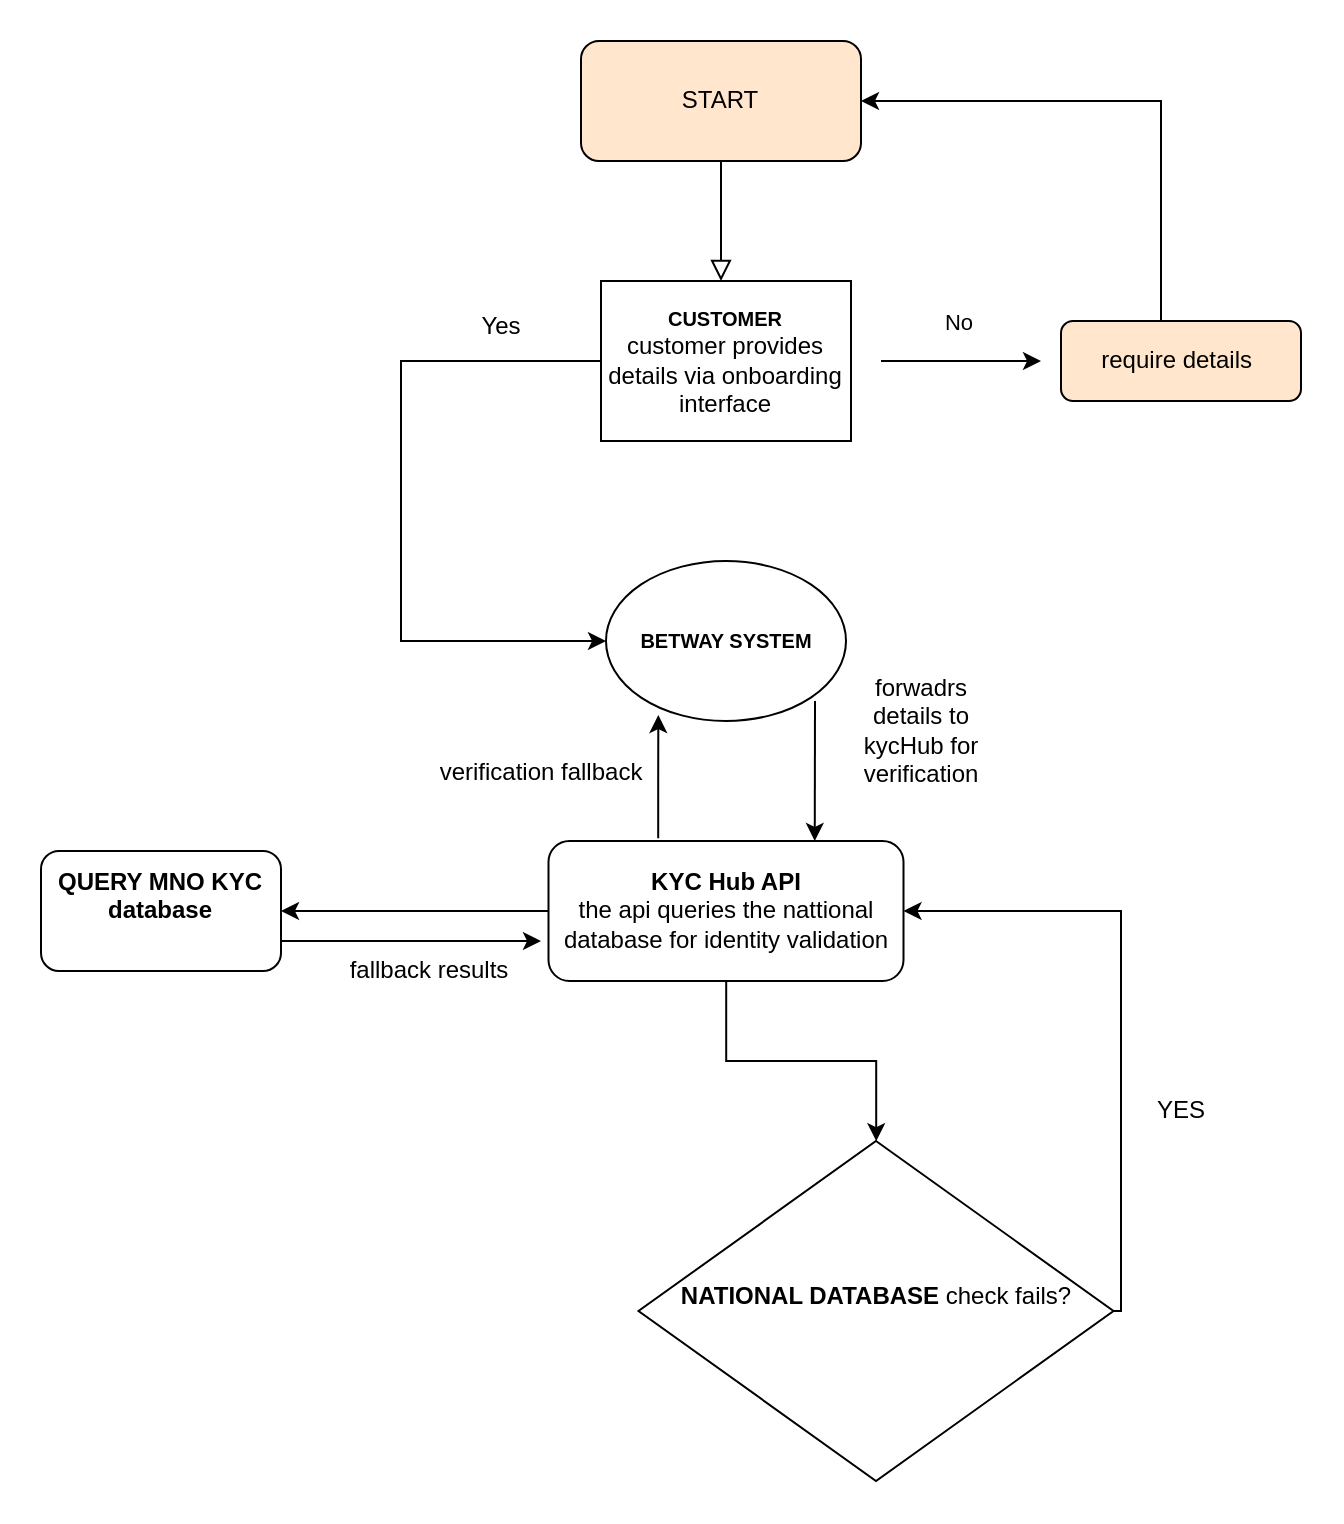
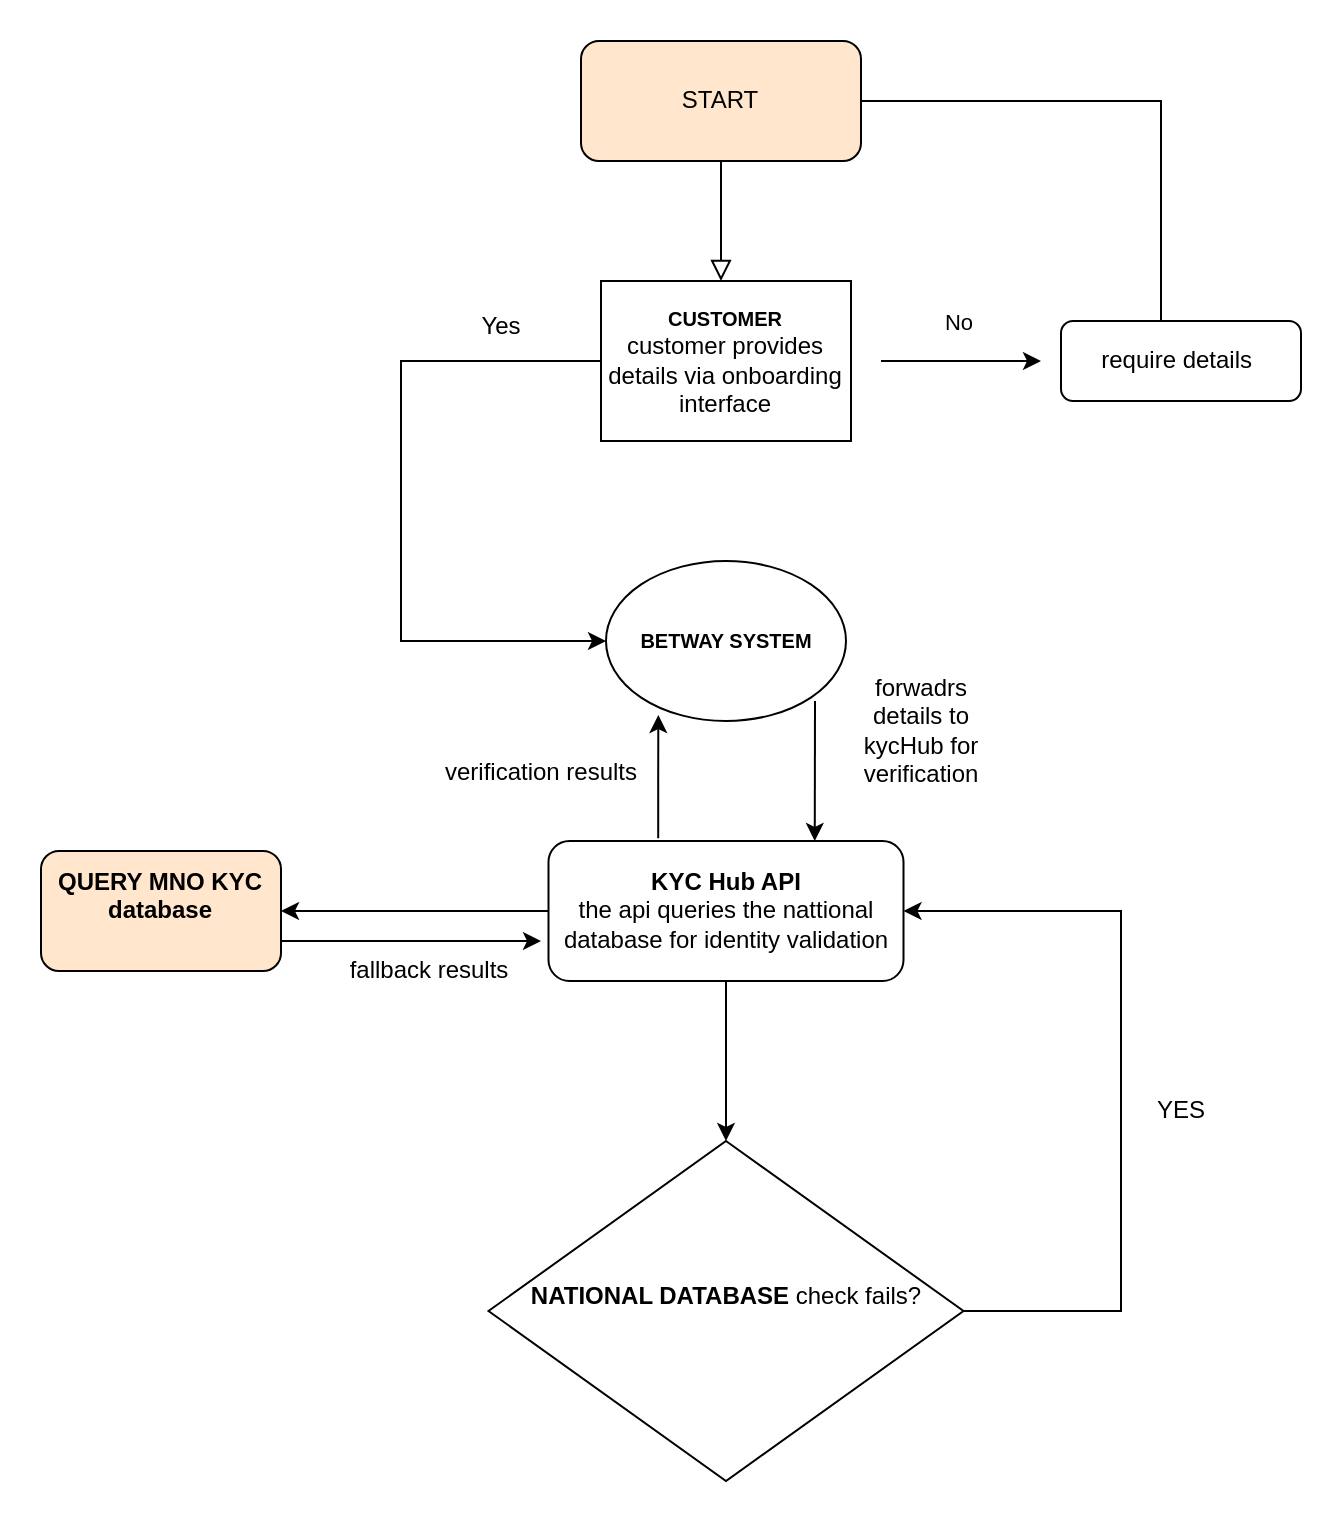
(876, 101) -> (870, 101)
(1181, 361) -> (1181, 361)
(542, 761) -> (542, 761)
(161, 911) -> (161, 911)
(876, 1311) -> (726, 1311)
